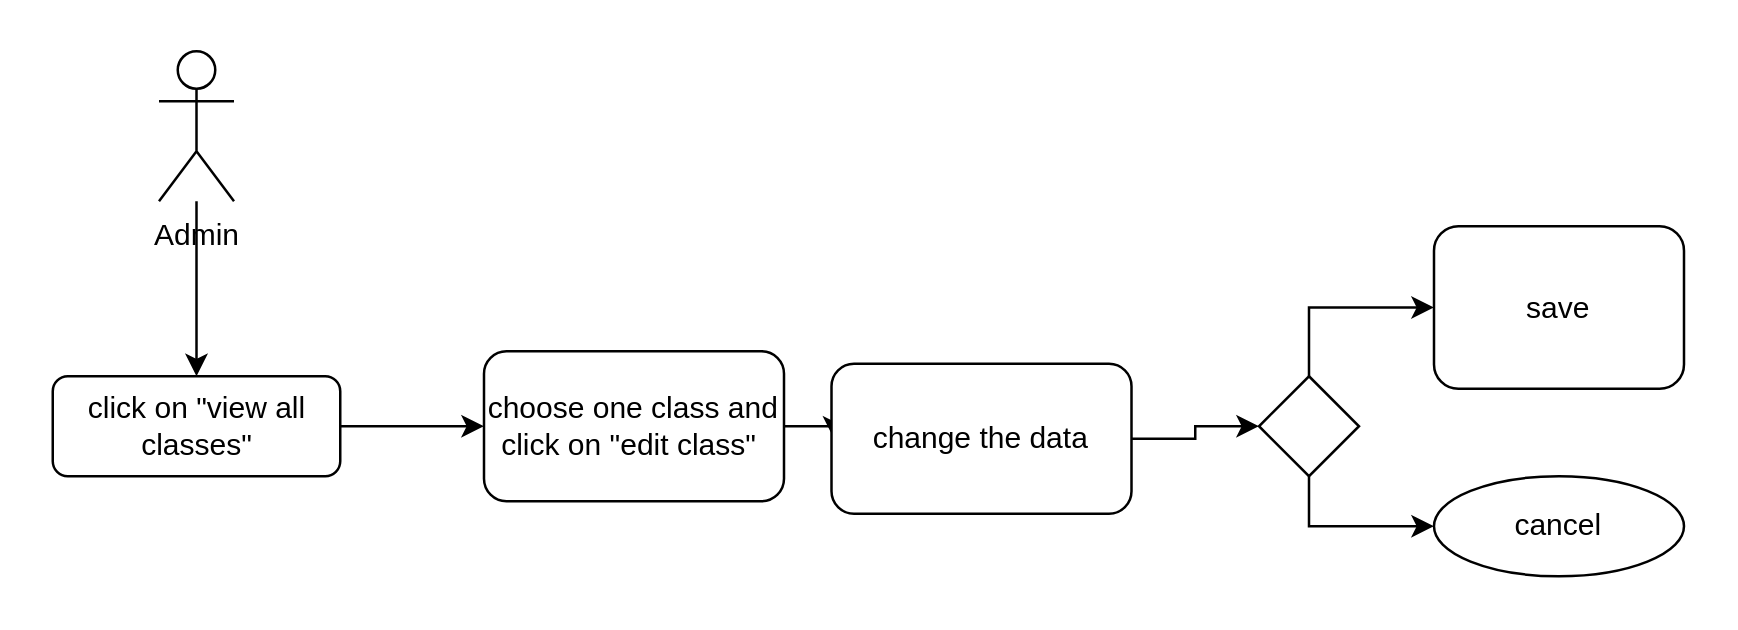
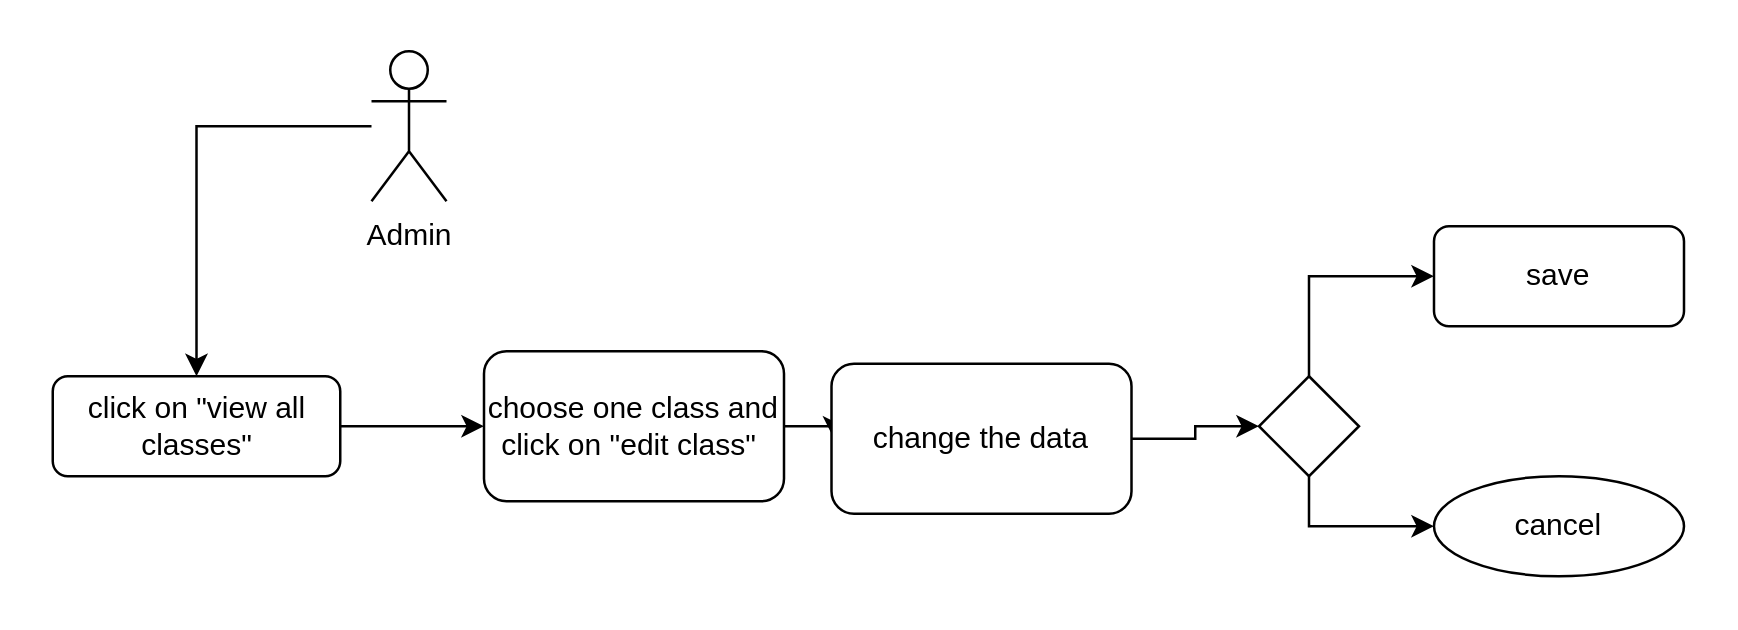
(196, 126) -> (409, 126)
(1559, 308) -> (1559, 276)
